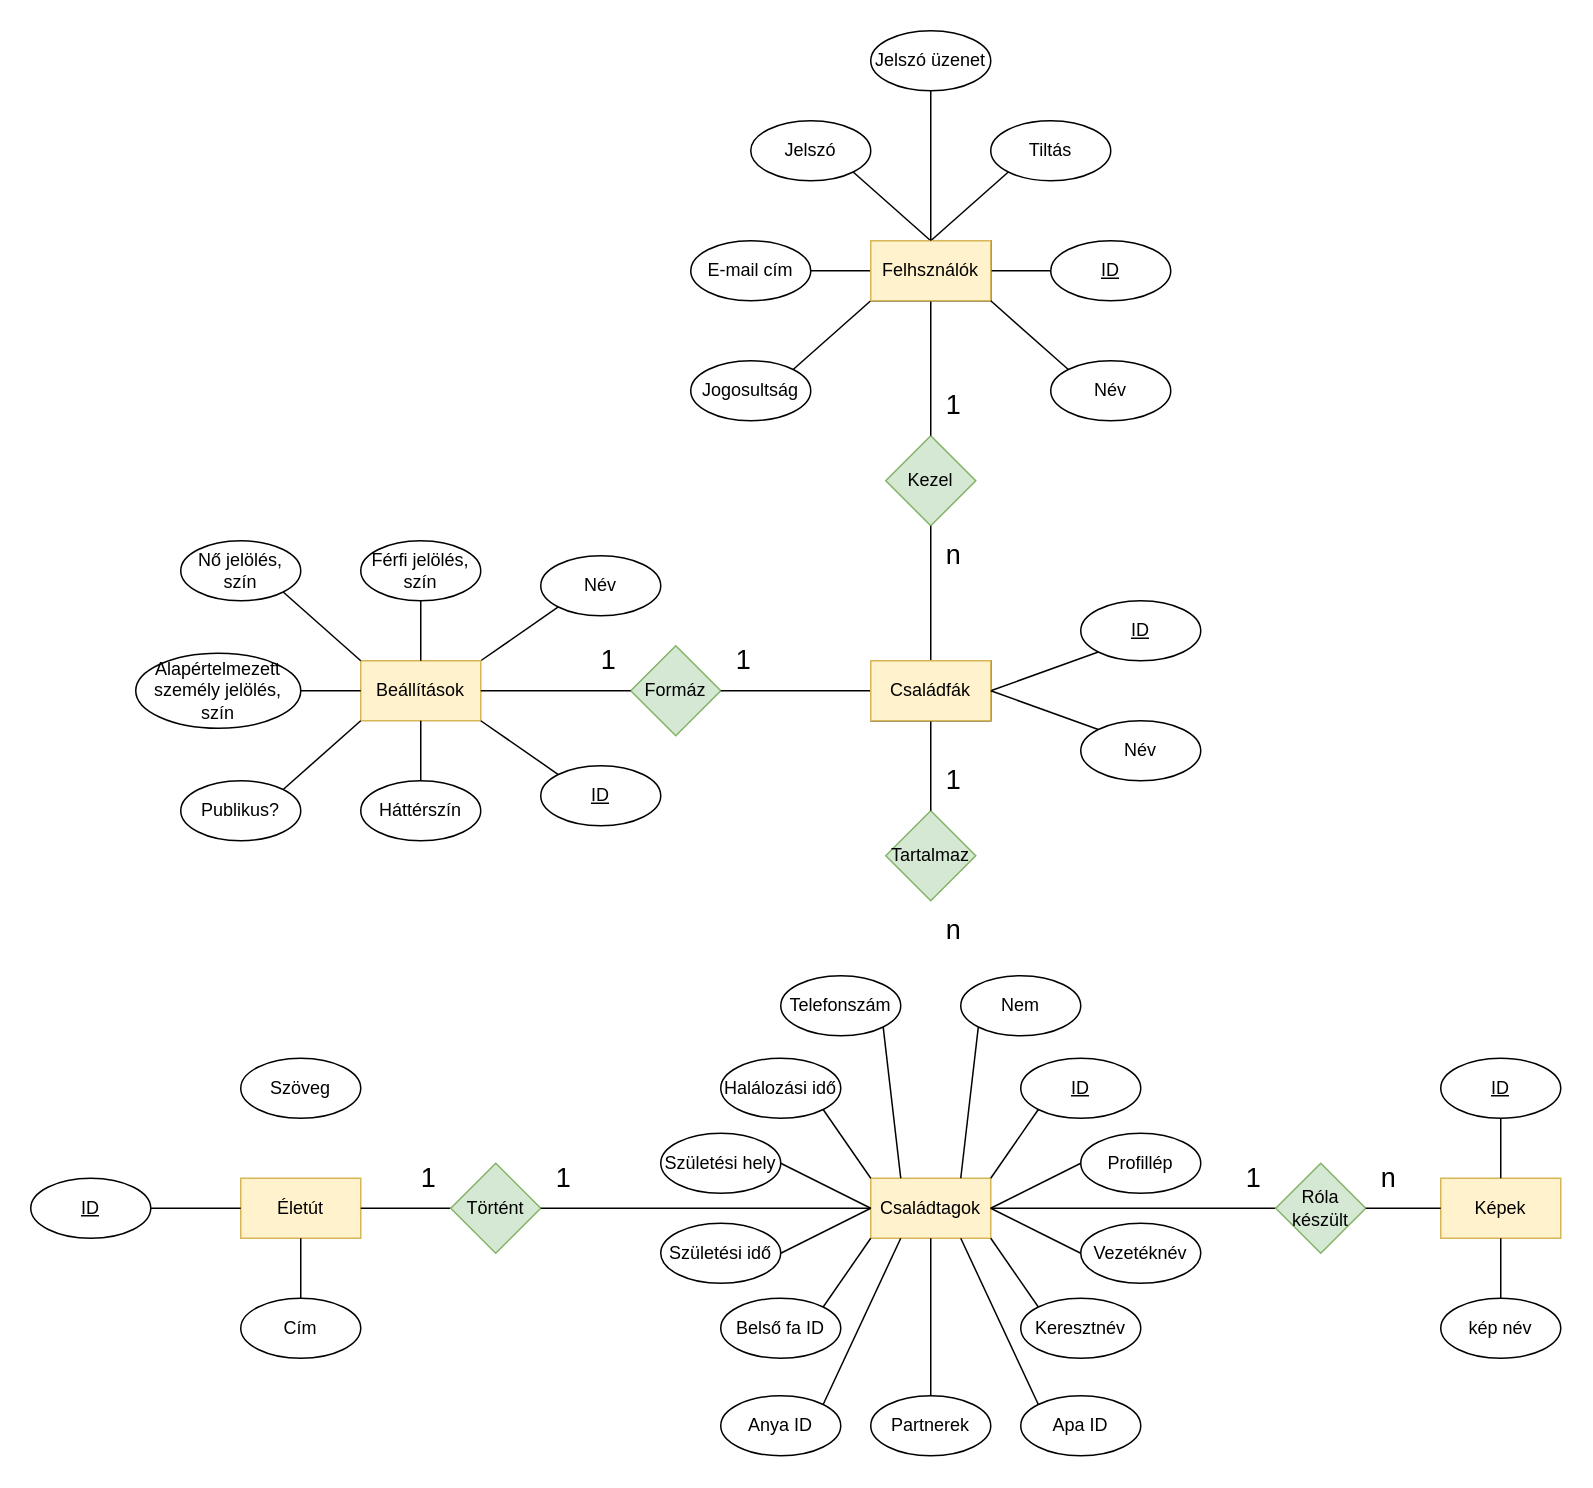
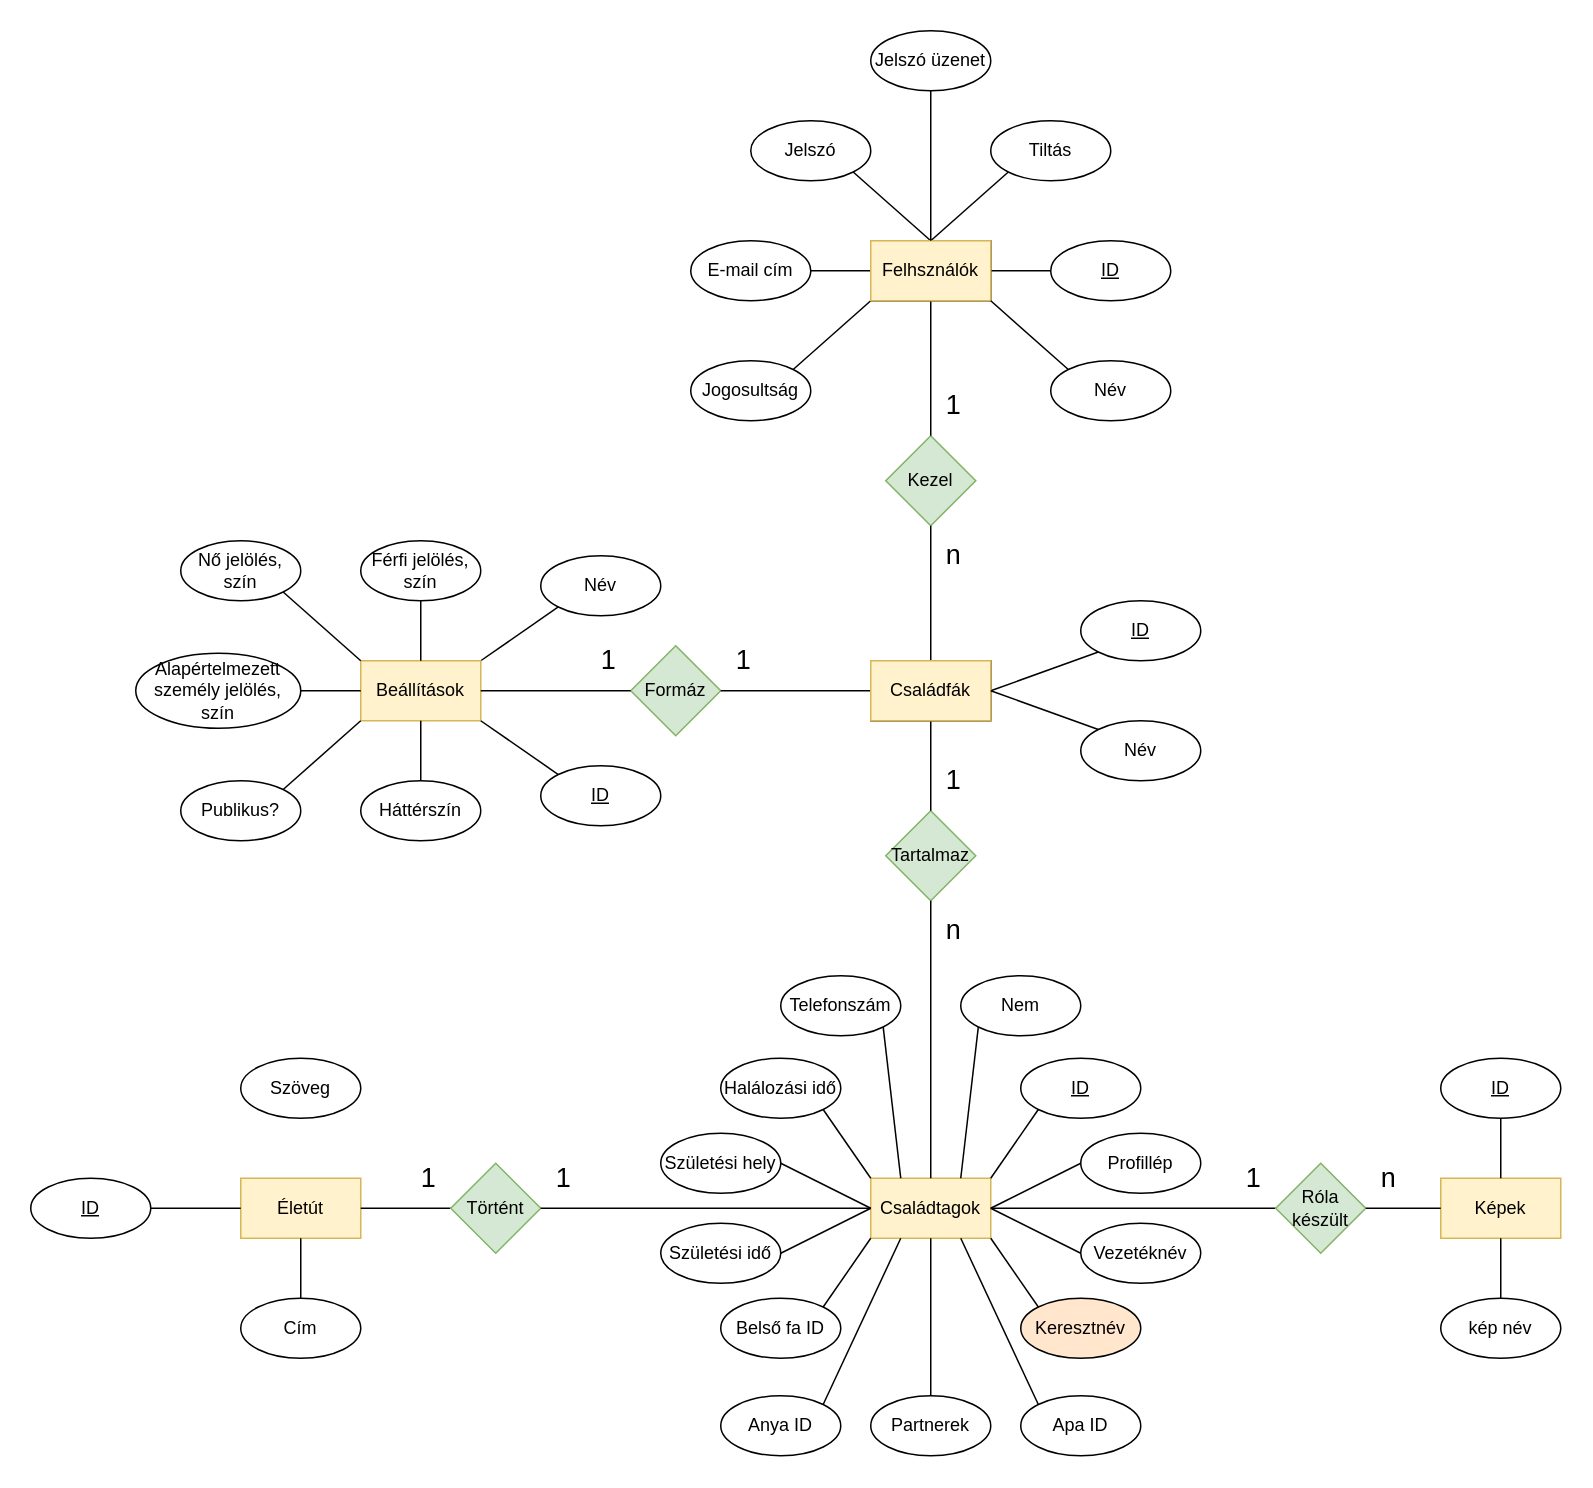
none -> (931, 1039)
(1081, 1328) -> (1081, 1328)
